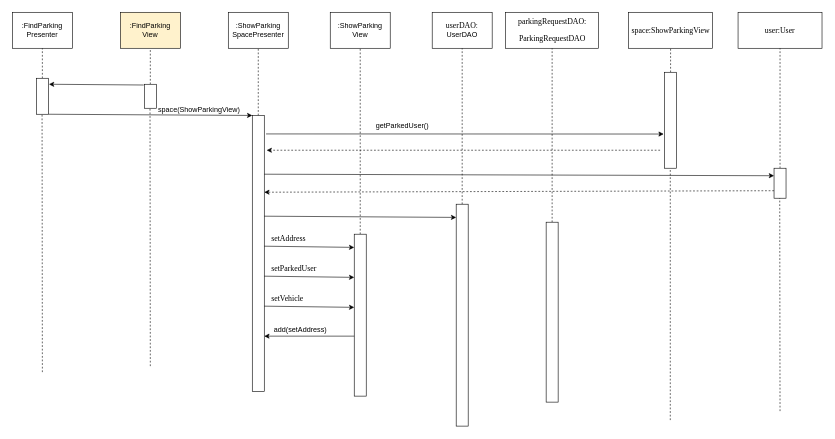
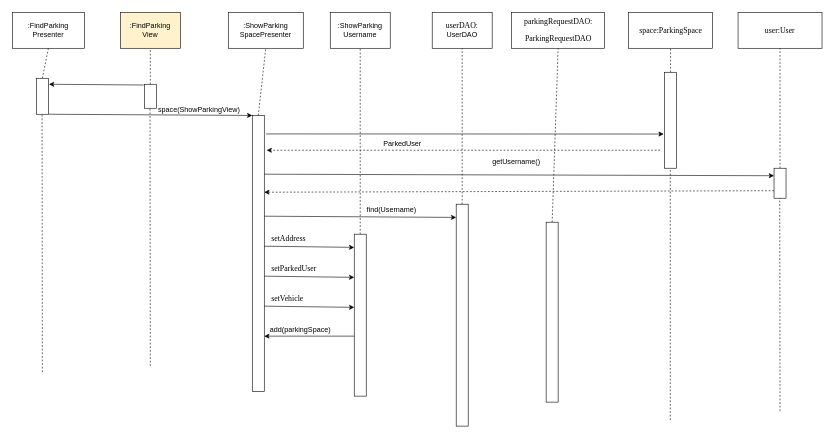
(42, 30) -> (48, 30)
(258, 30) -> (266, 30)
(360, 30) -> (360, 30)
(552, 30) -> (558, 30)
(671, 30) -> (671, 30)
(402, 126) -> none
none -> (402, 144)
none -> (516, 162)
none -> (392, 210)
(301, 330) -> (301, 330)
